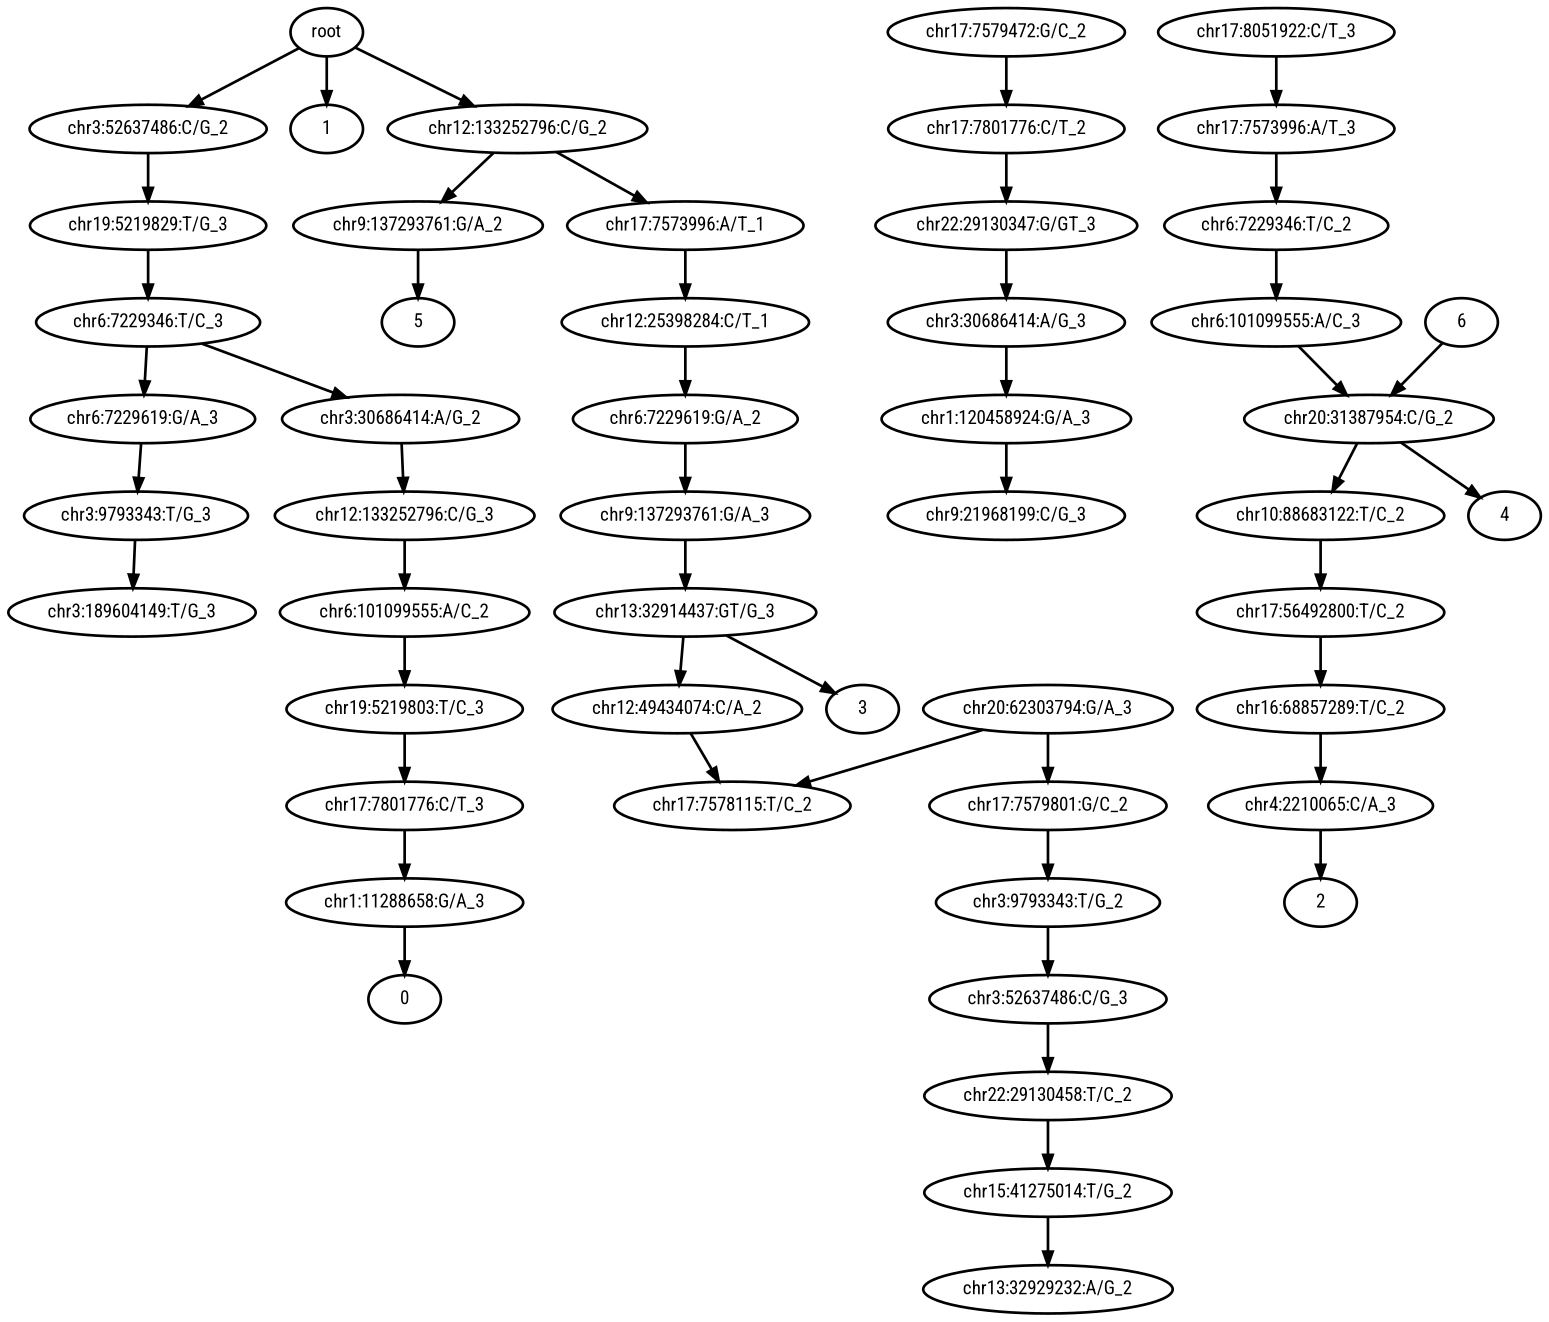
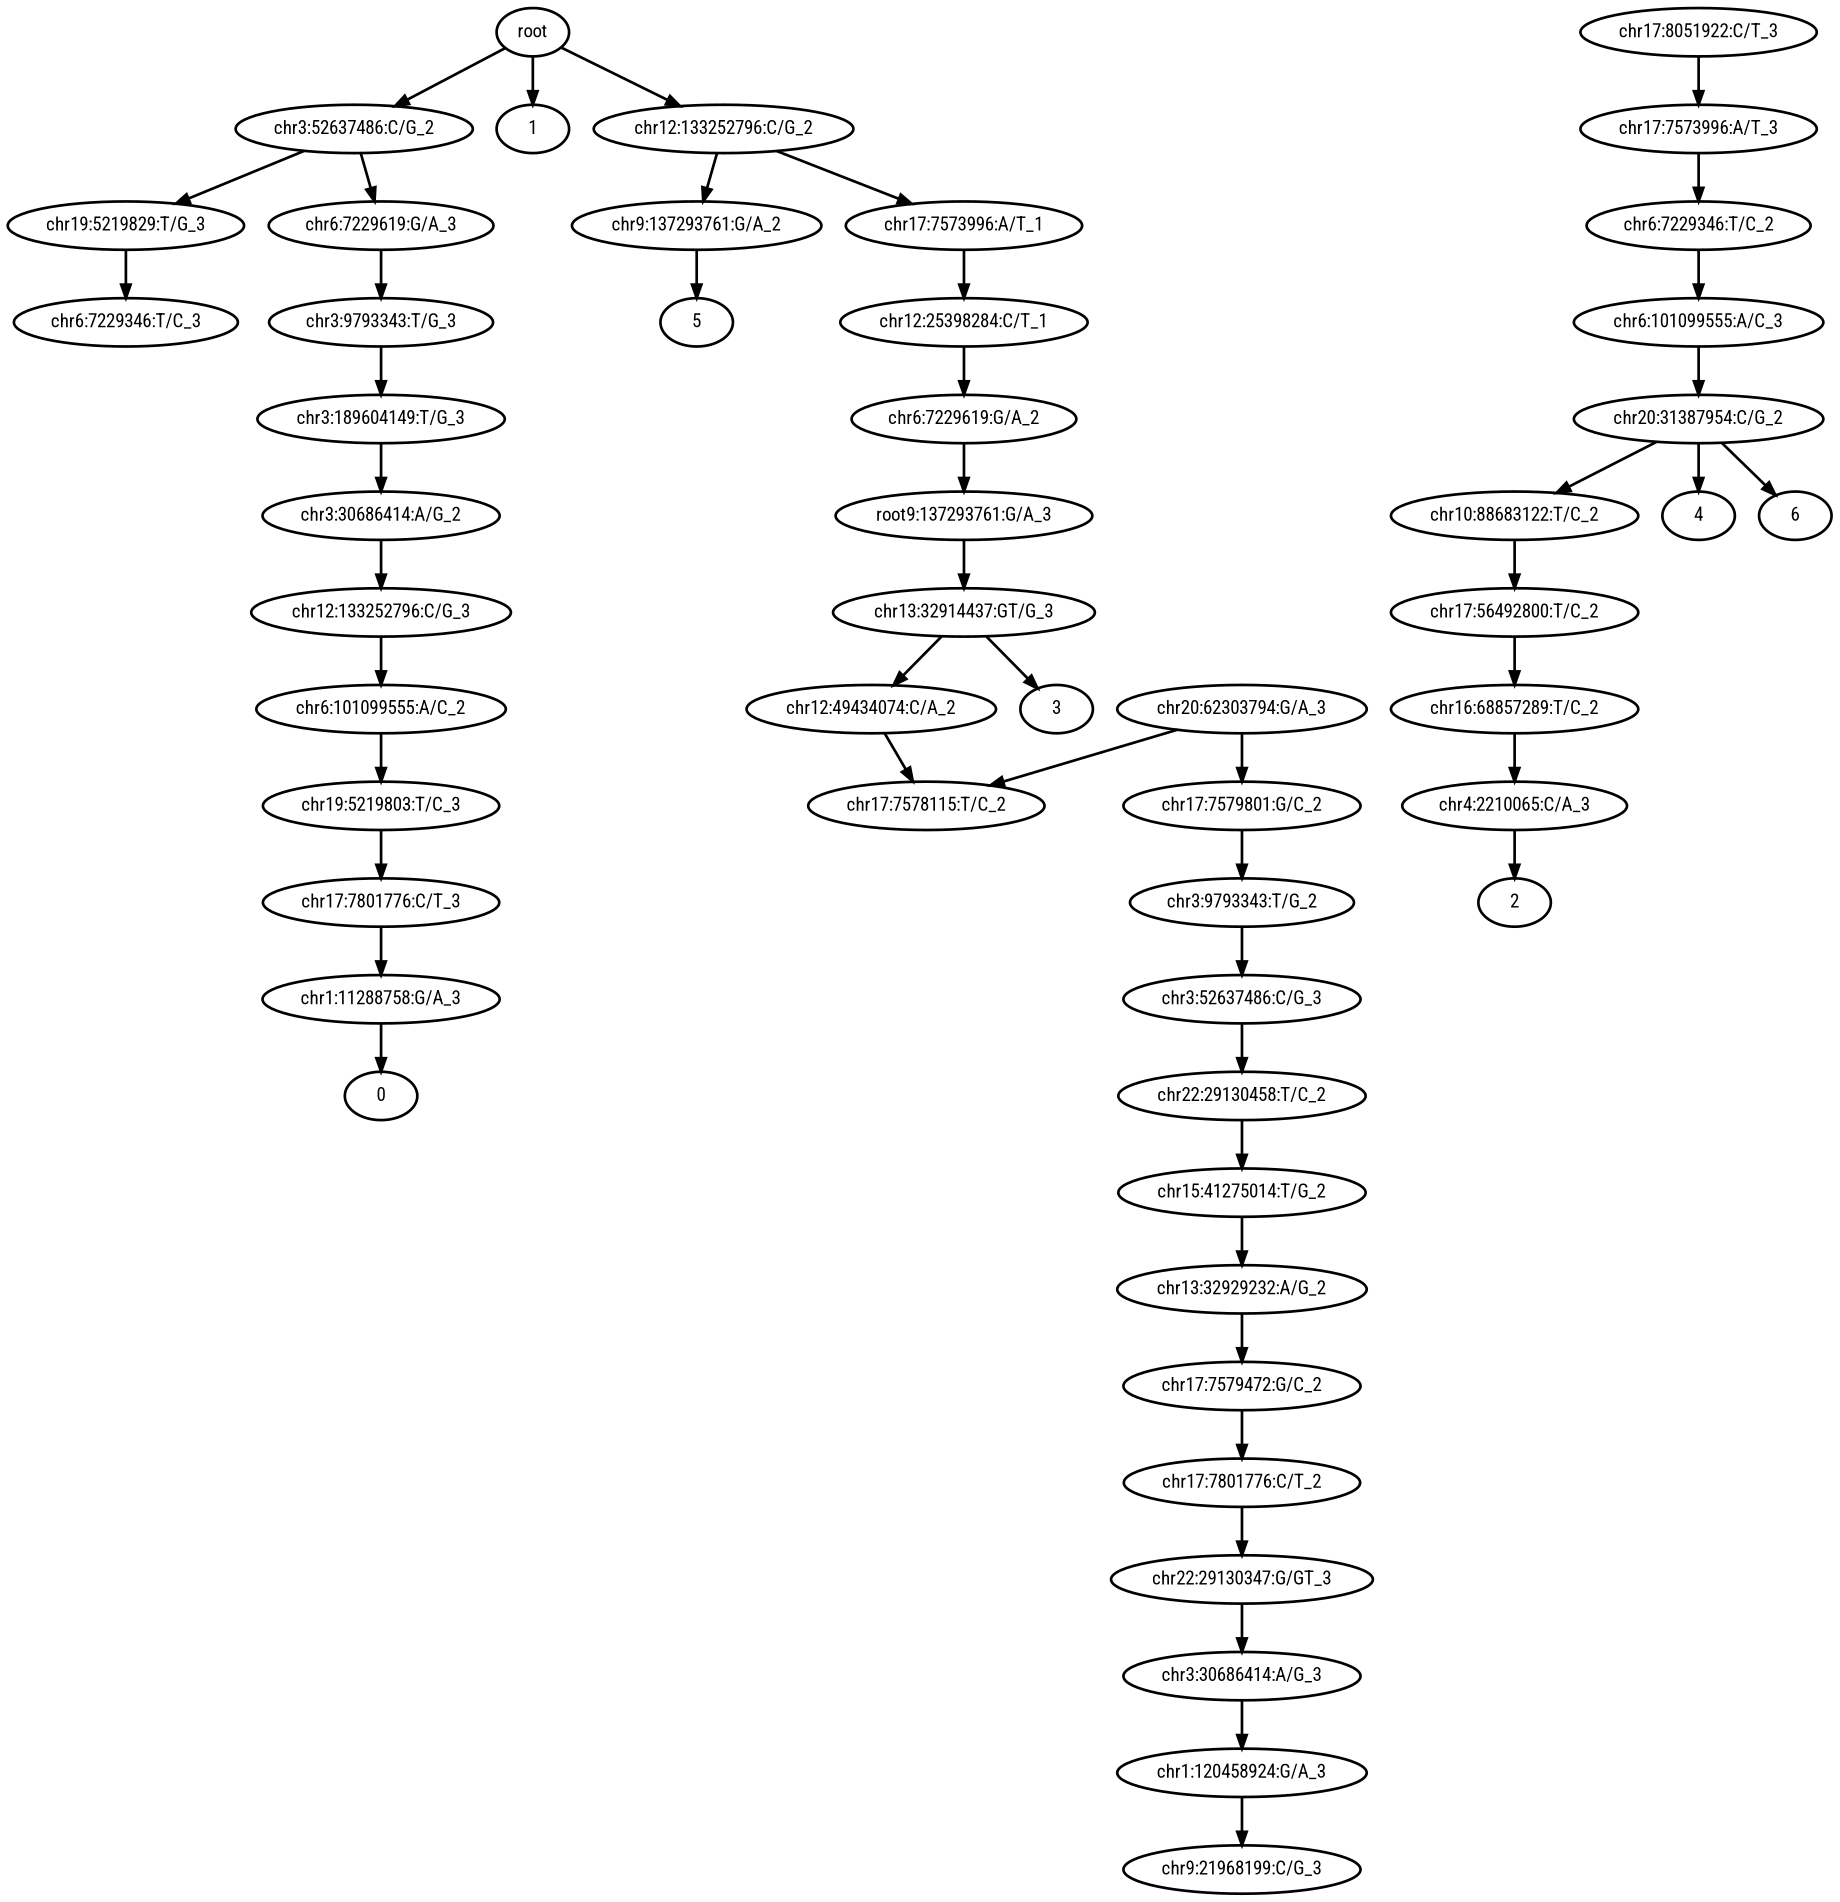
(146, 364) -> (366, 171)
(1422, 364) -> (1744, 464)
(267, 368) -> (381, 461)
(685, 516) -> (964, 516)
(405, 903) -> (381, 999)
none -> (1242, 1331)
